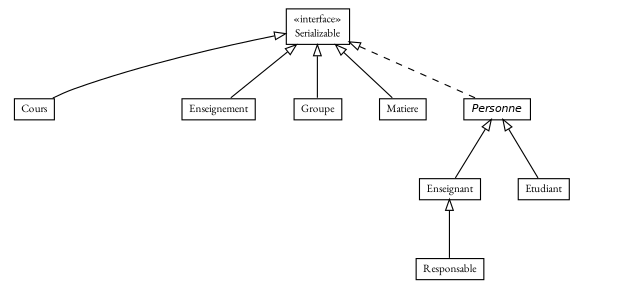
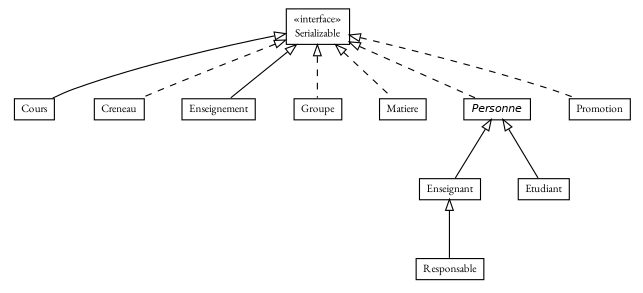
(368, 75) -> (368, 75)
(317, 77) -> (317, 77)
none -> (119, 109)
none -> (599, 109)
